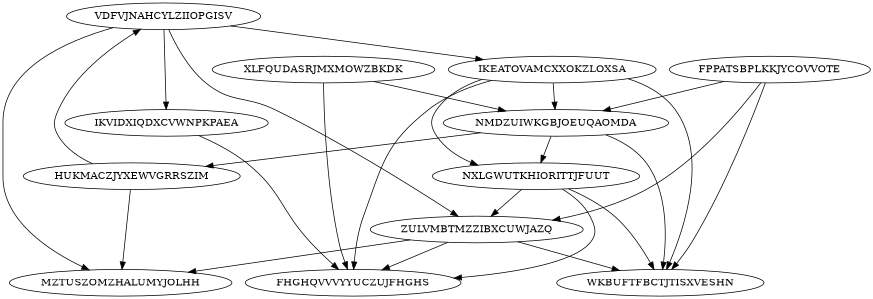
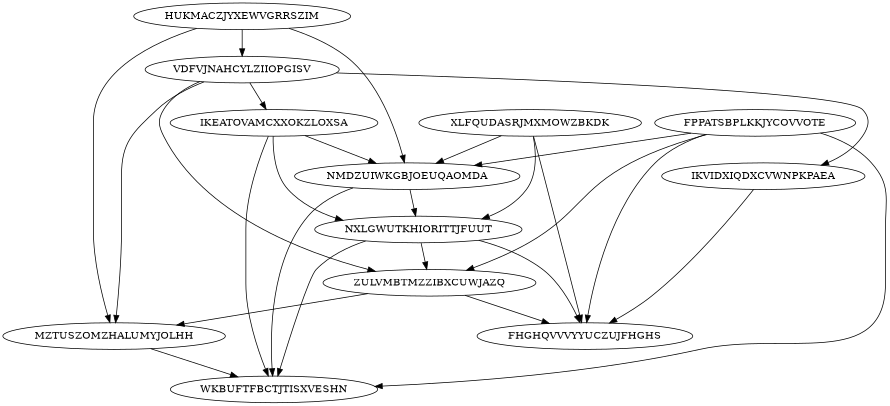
(340, 150) -> (358, 68)
(389, 152) -> (623, 208)
none -> (529, 186)
(560, 254) -> (191, 362)
